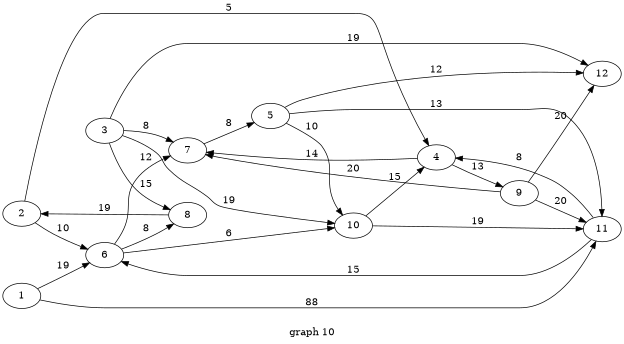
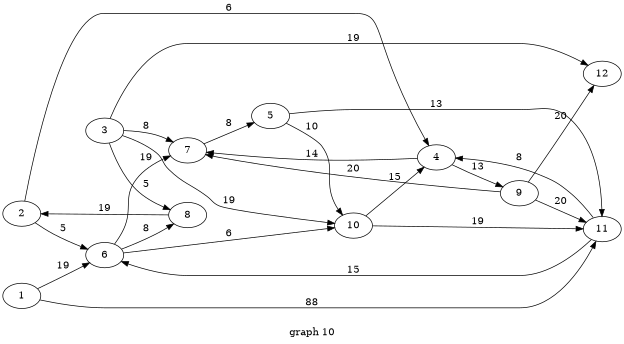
(229, 8) -> (229, 8)
(429, 77) -> none
(146, 158) -> (146, 158)
(146, 184) -> (146, 184)
(63, 229) -> (63, 229)
